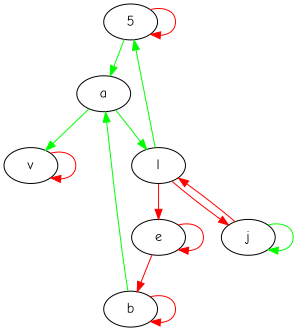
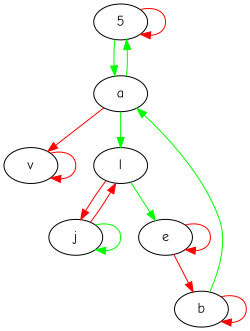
(146, 99) -> (127, 63)
(71, 126) -> (80, 127)
(159, 197) -> (140, 197)
